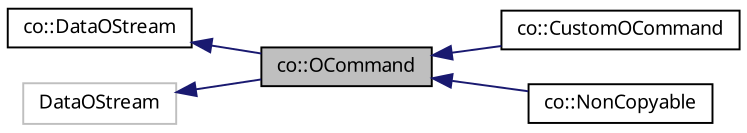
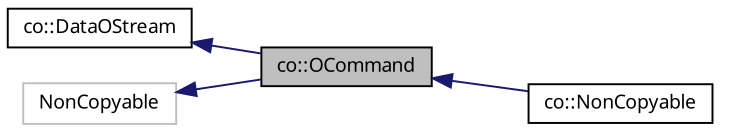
(621, 30) -> none
(100, 104) -> (100, 104)
